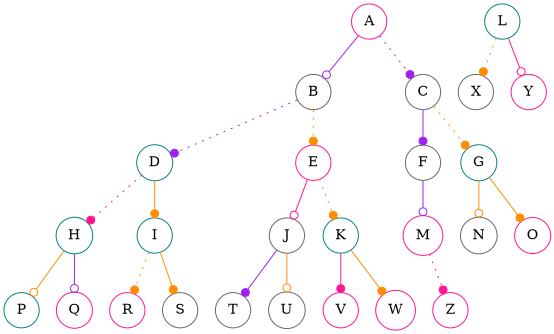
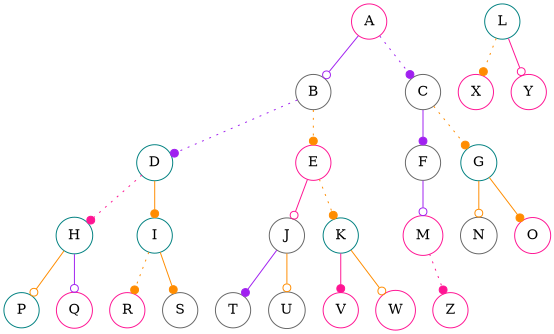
(476, 92) -> (476, 92)
(365, 269) -> (365, 269)
